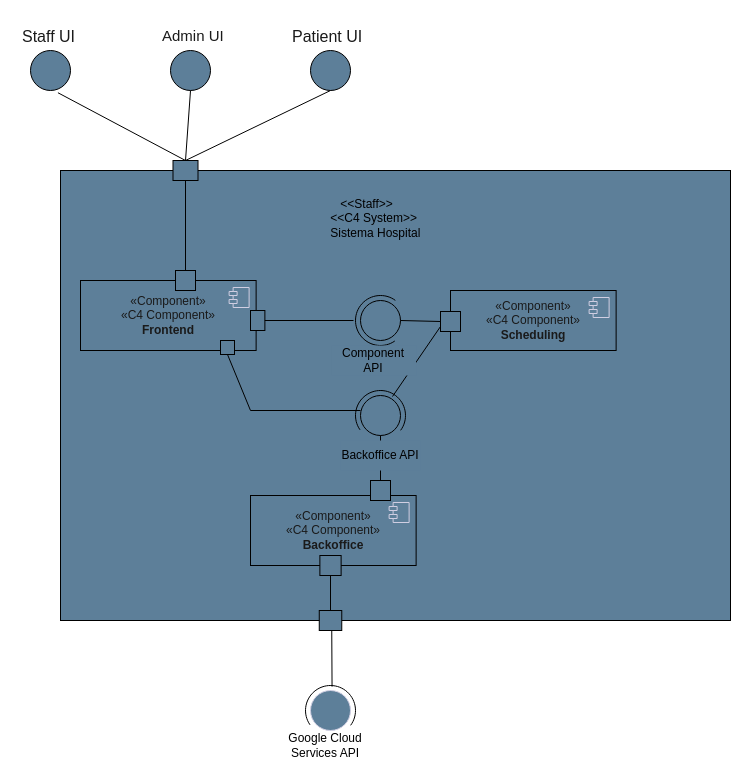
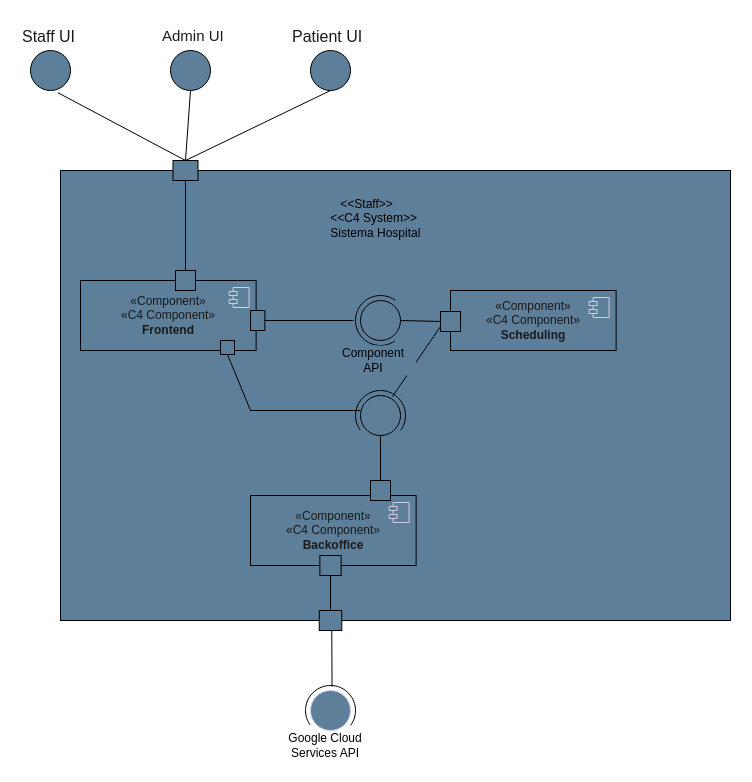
(381, 456) -> none
